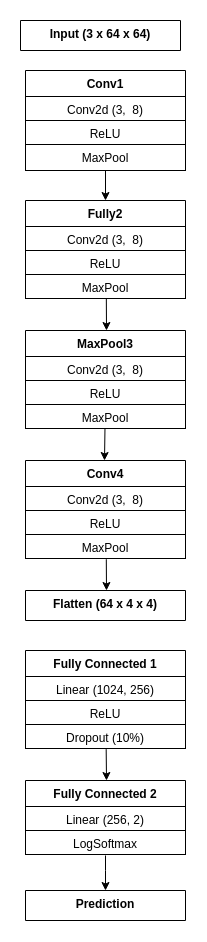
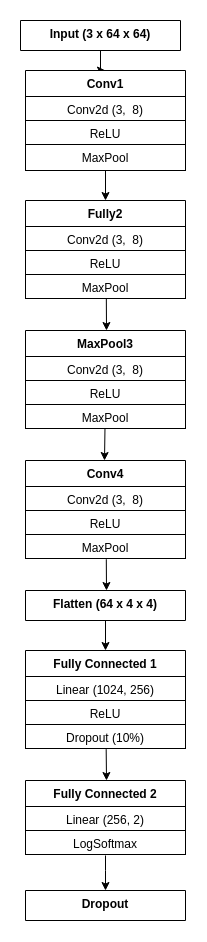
none -> (101, 62)
none -> (106, 639)
(105, 904) -> (105, 904)
